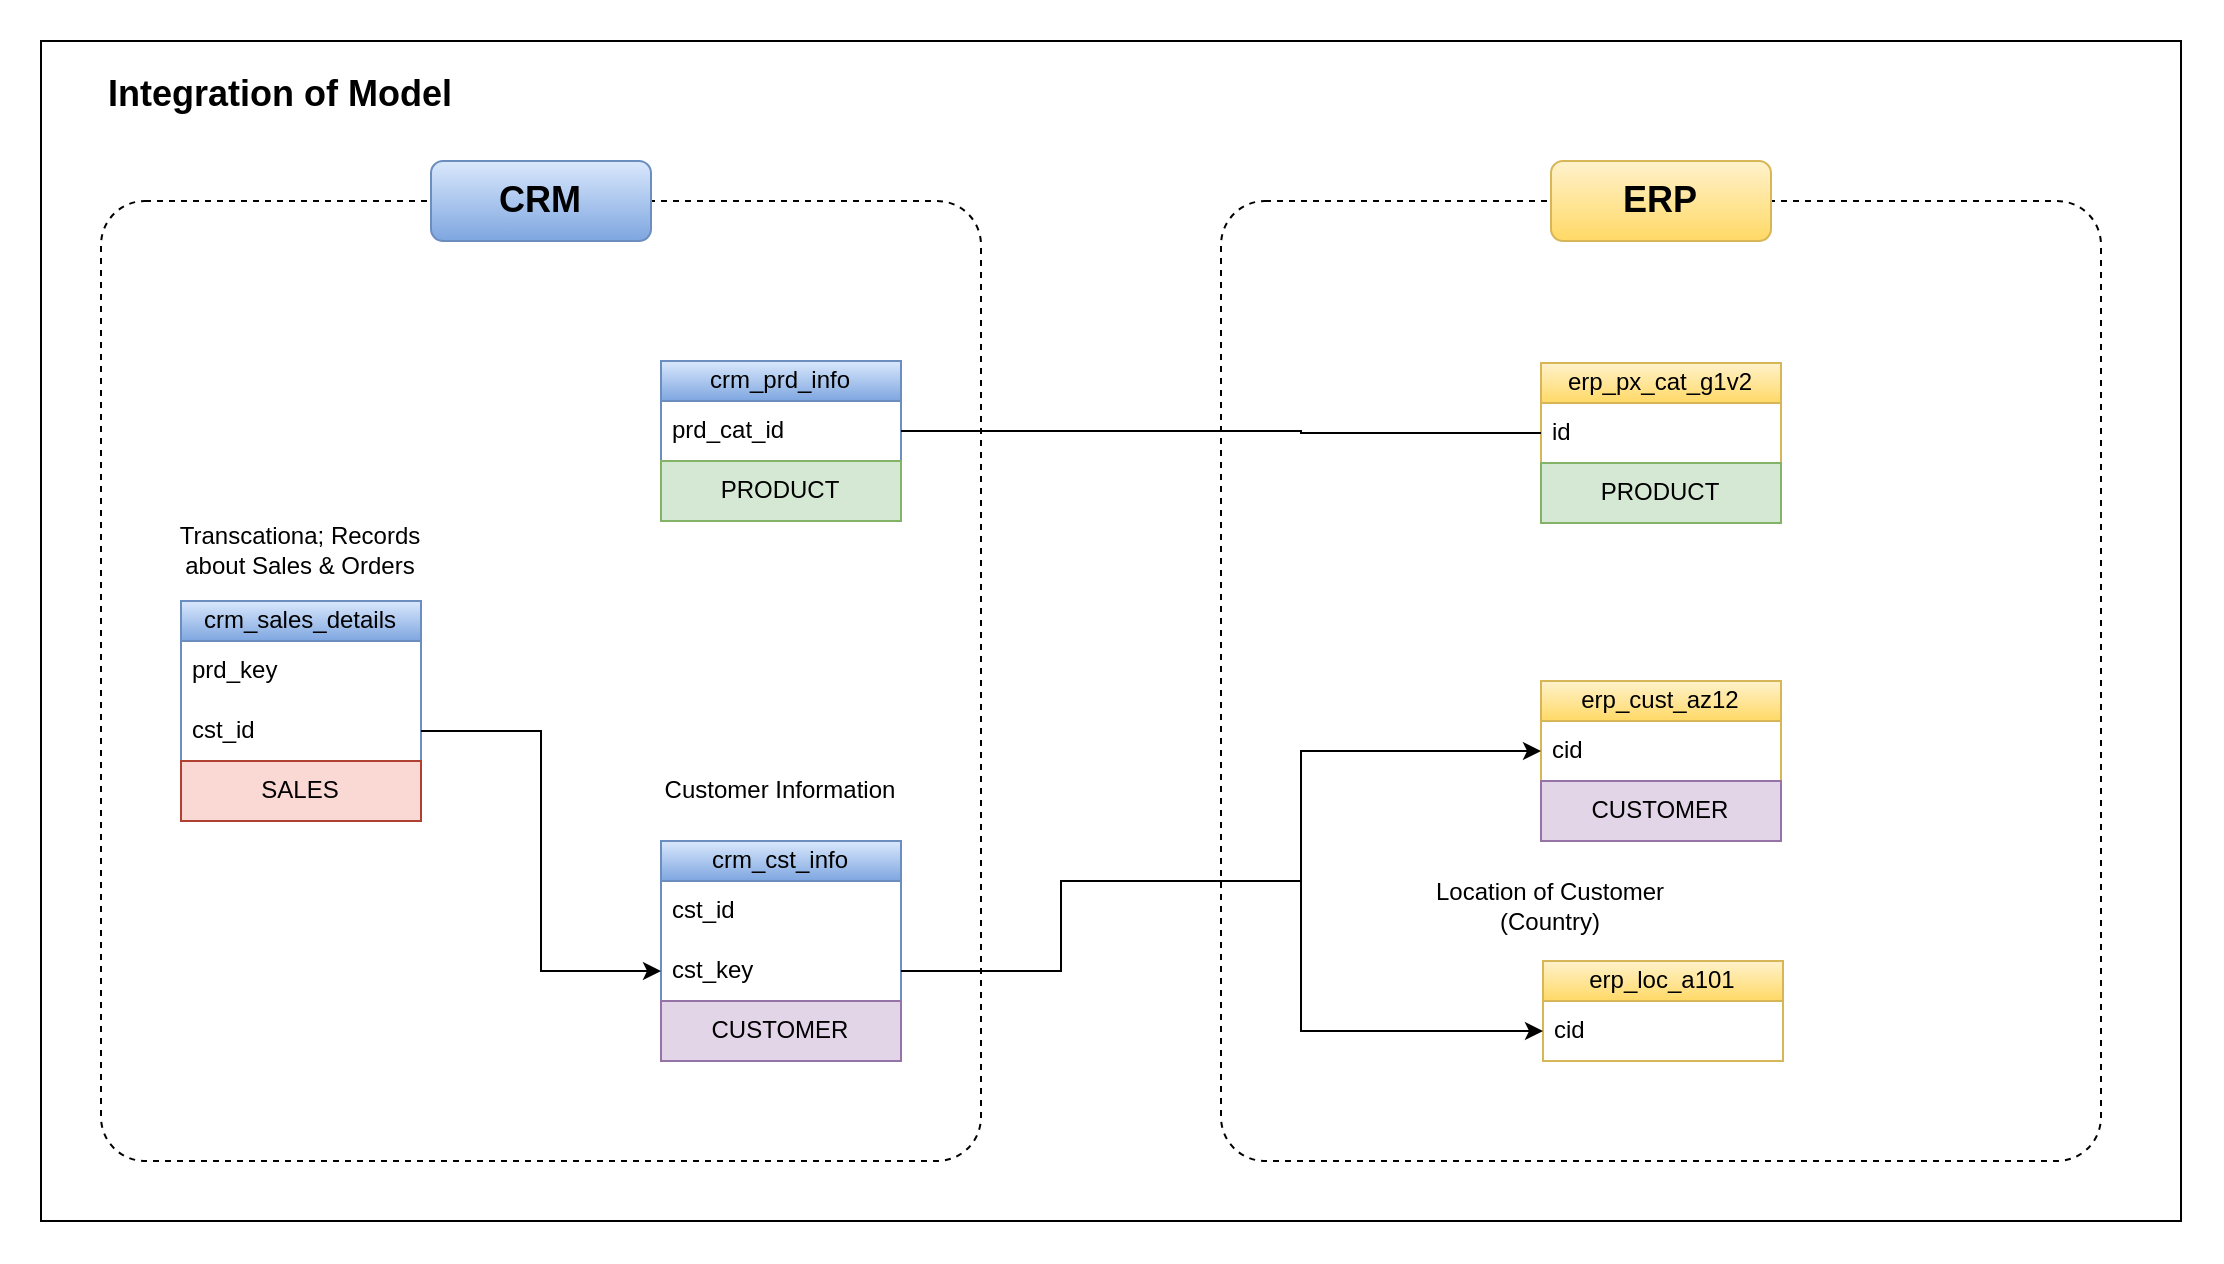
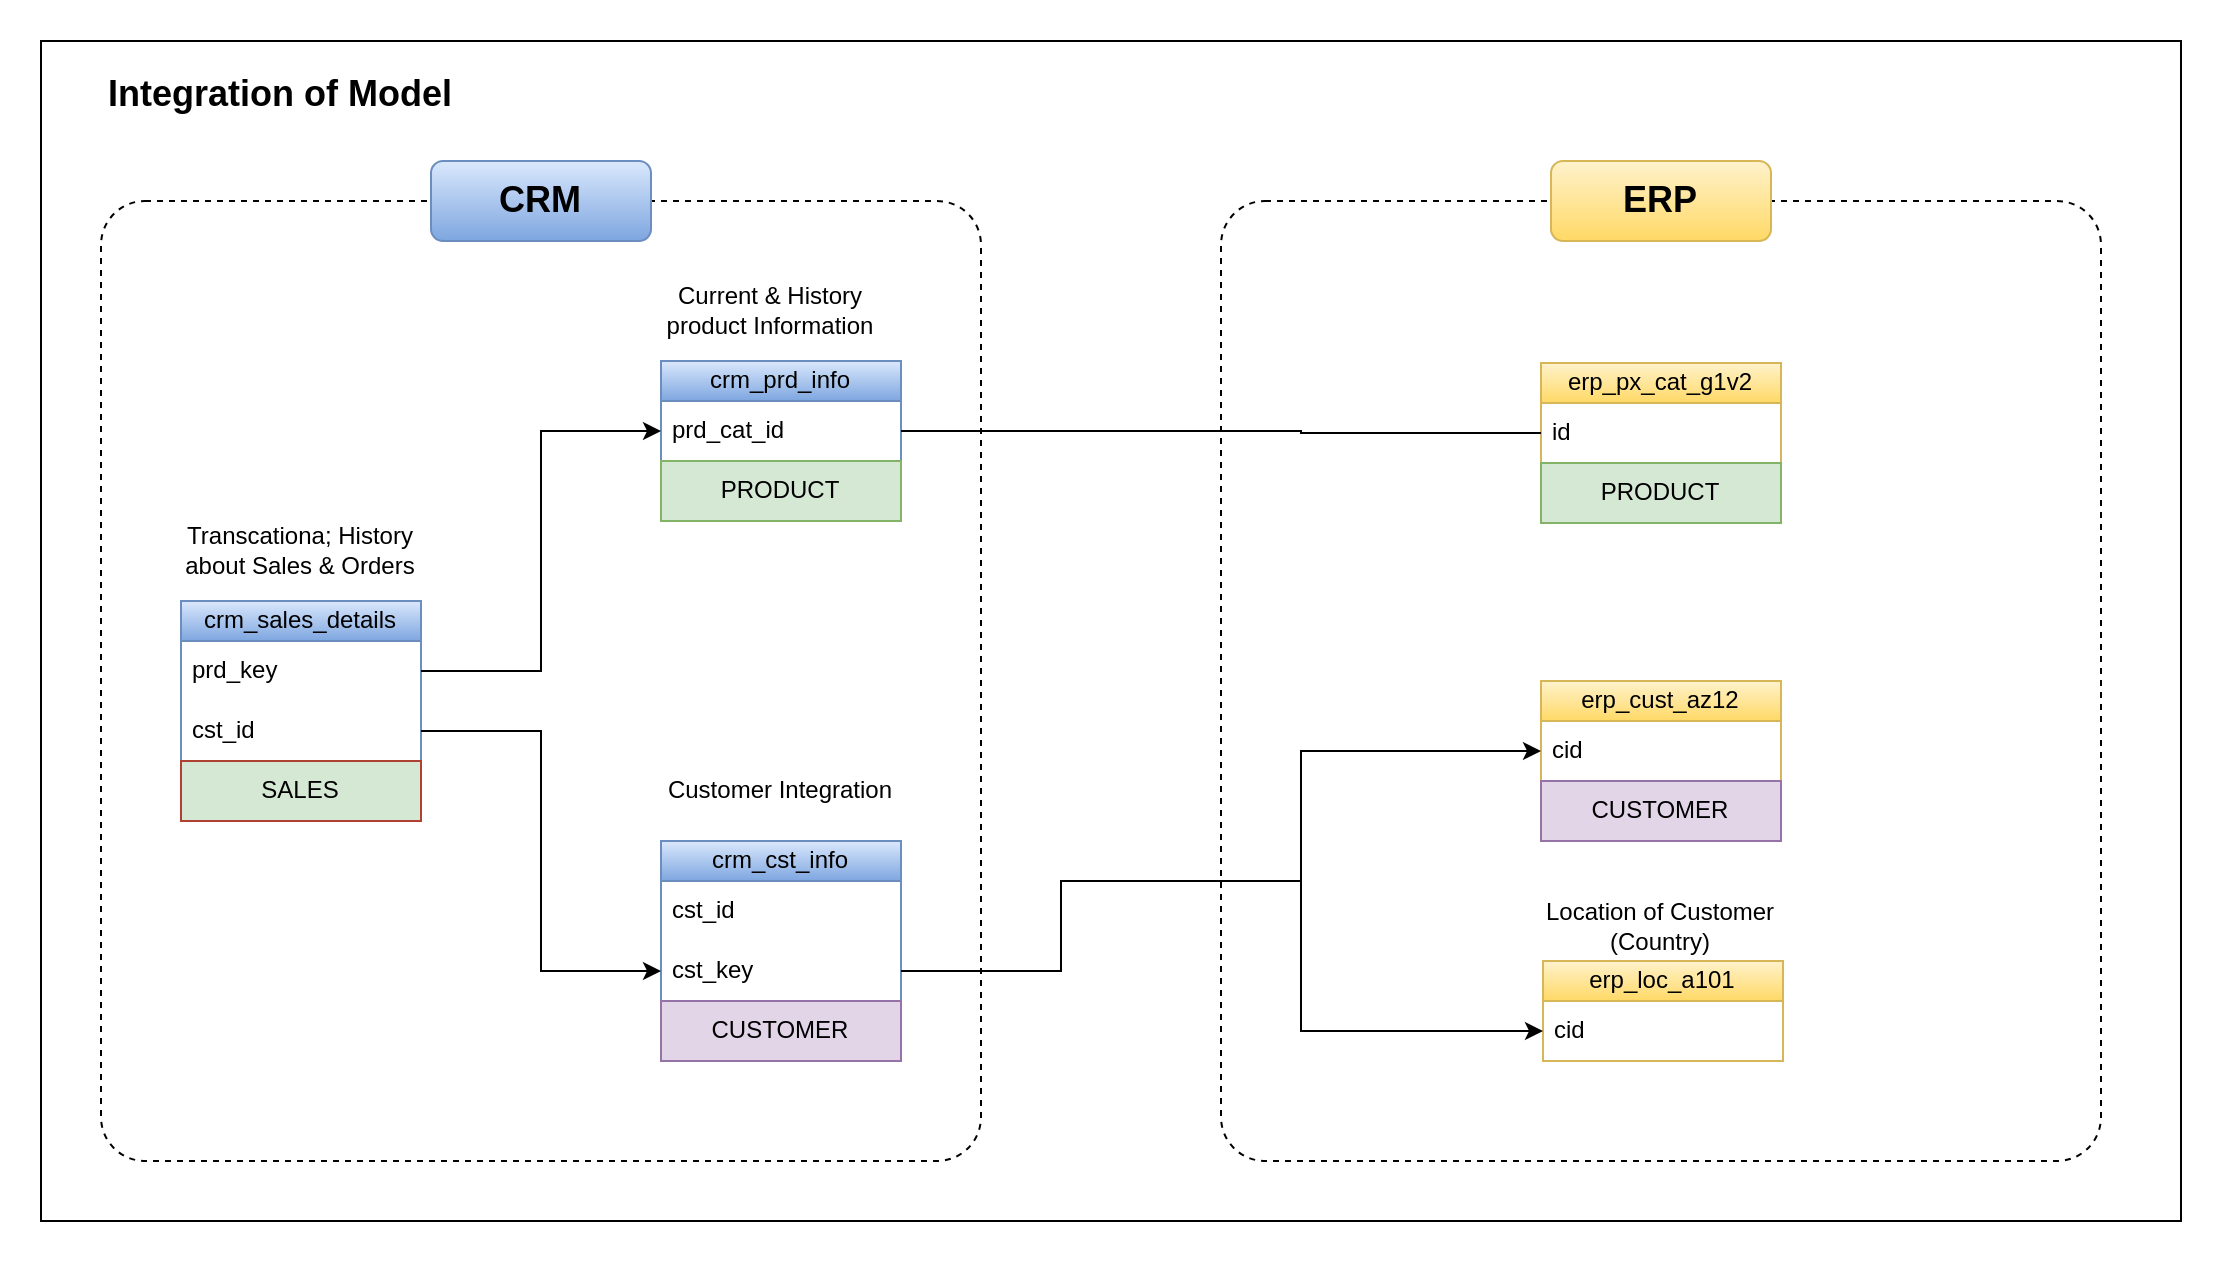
none -> (771, 311)
(301, 551) -> (301, 551)
none -> (541, 556)
(301, 791) -> (301, 791)
(781, 791) -> (781, 791)
(1551, 907) -> (1661, 927)
